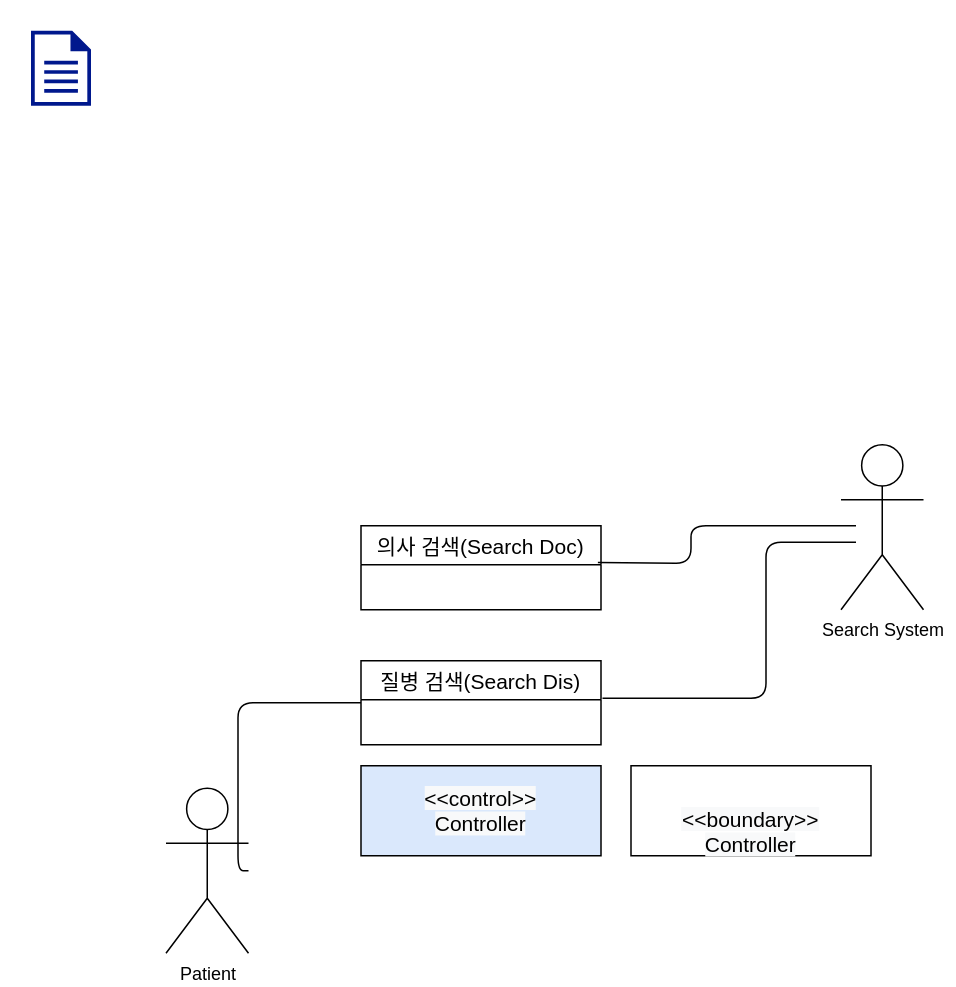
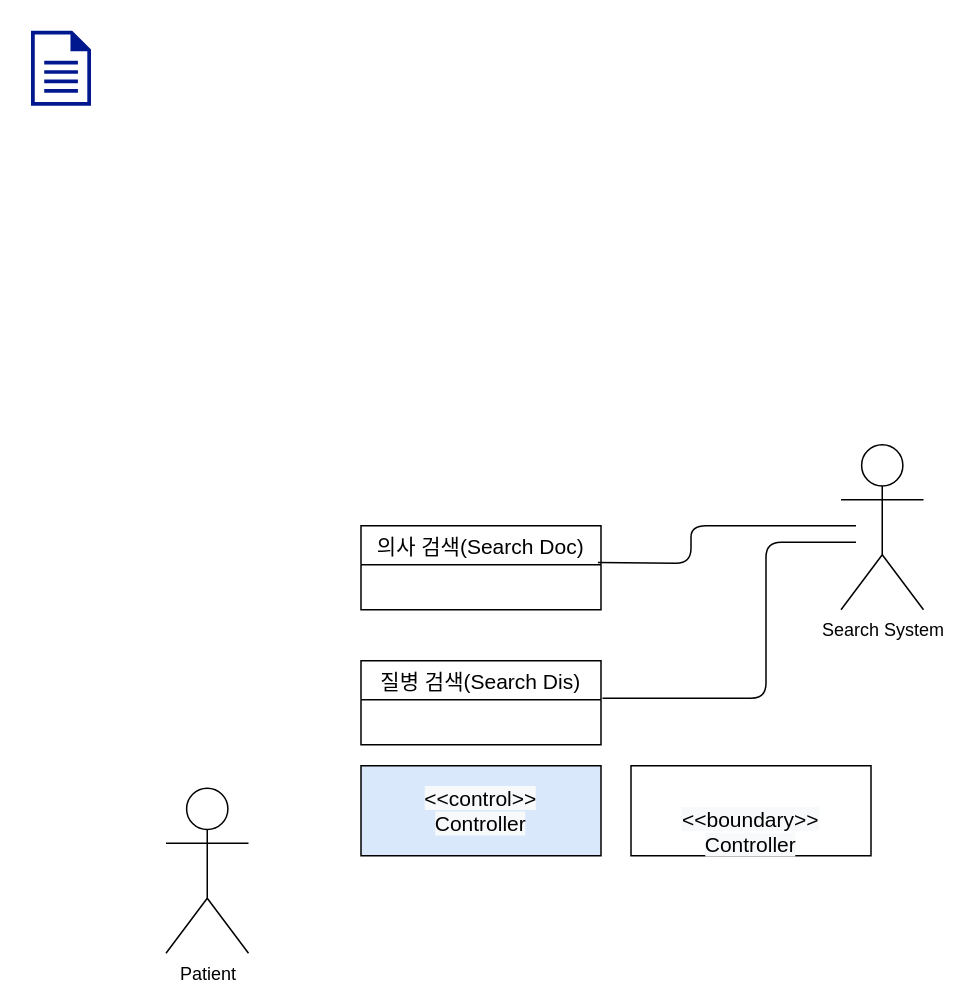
(238, 733) -> none
